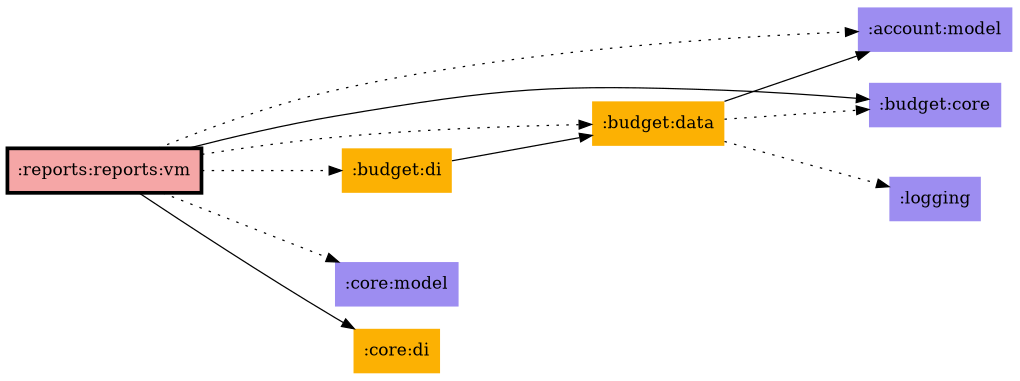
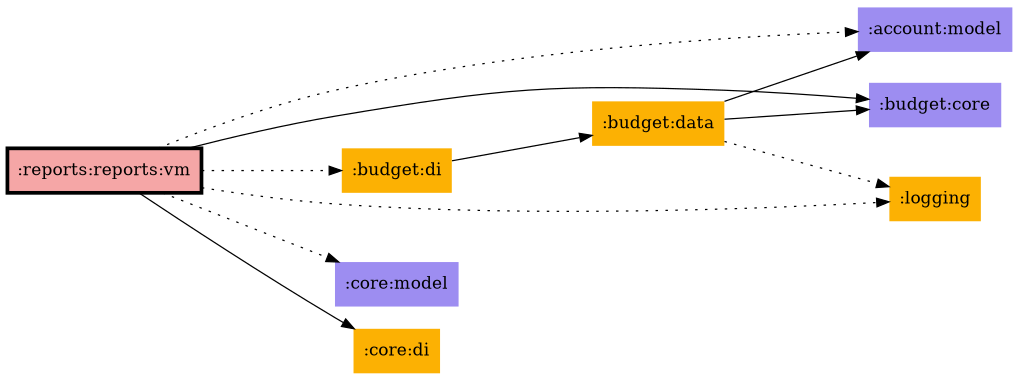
(790, 115) -> (790, 115)
(390, 133) -> (539, 211)
(935, 199) -> (935, 199)
